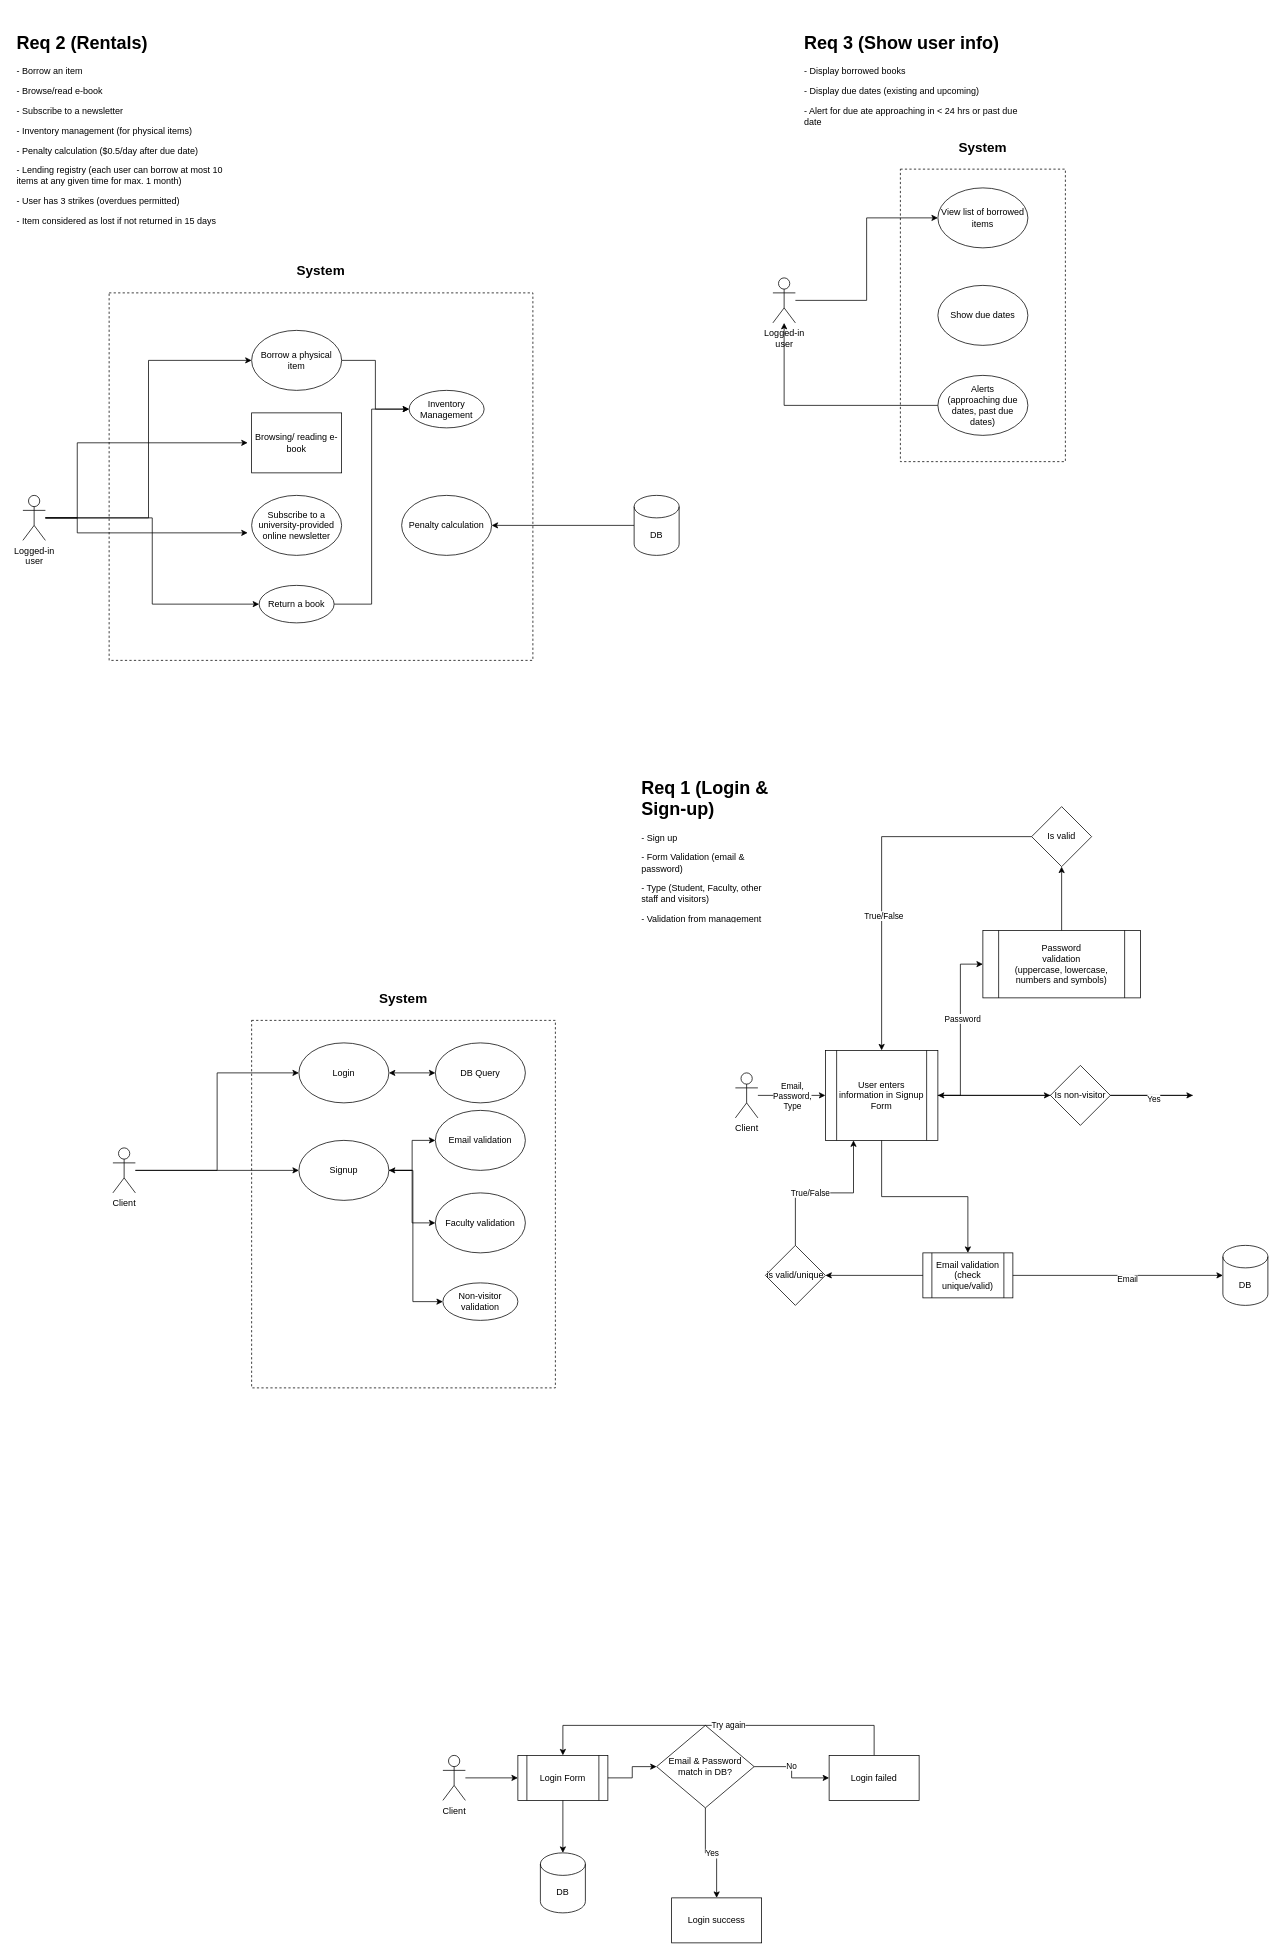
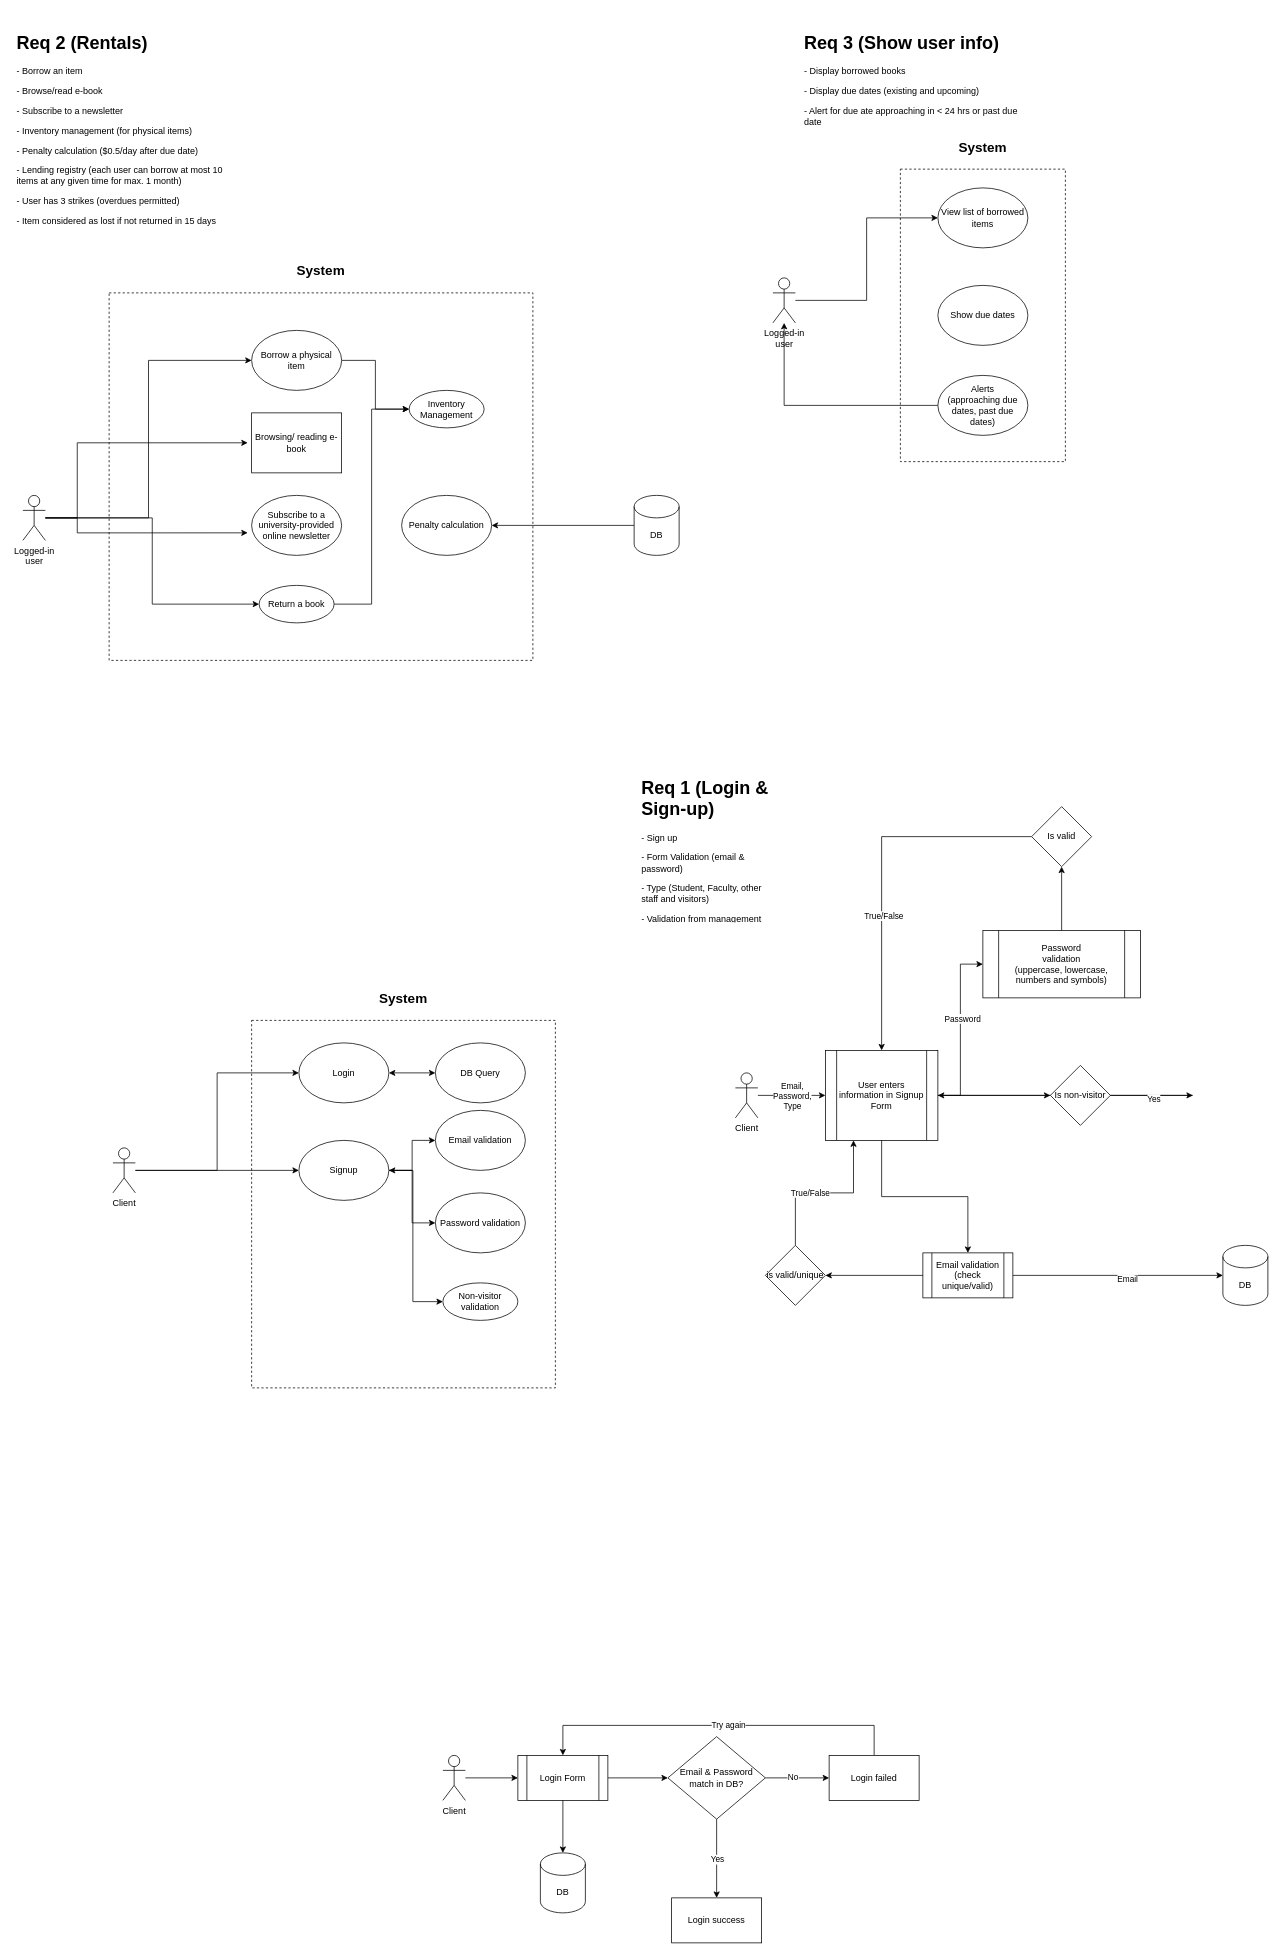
(480, 1223) -> (480, 1223)
(705, 1767) -> (717, 1778)
